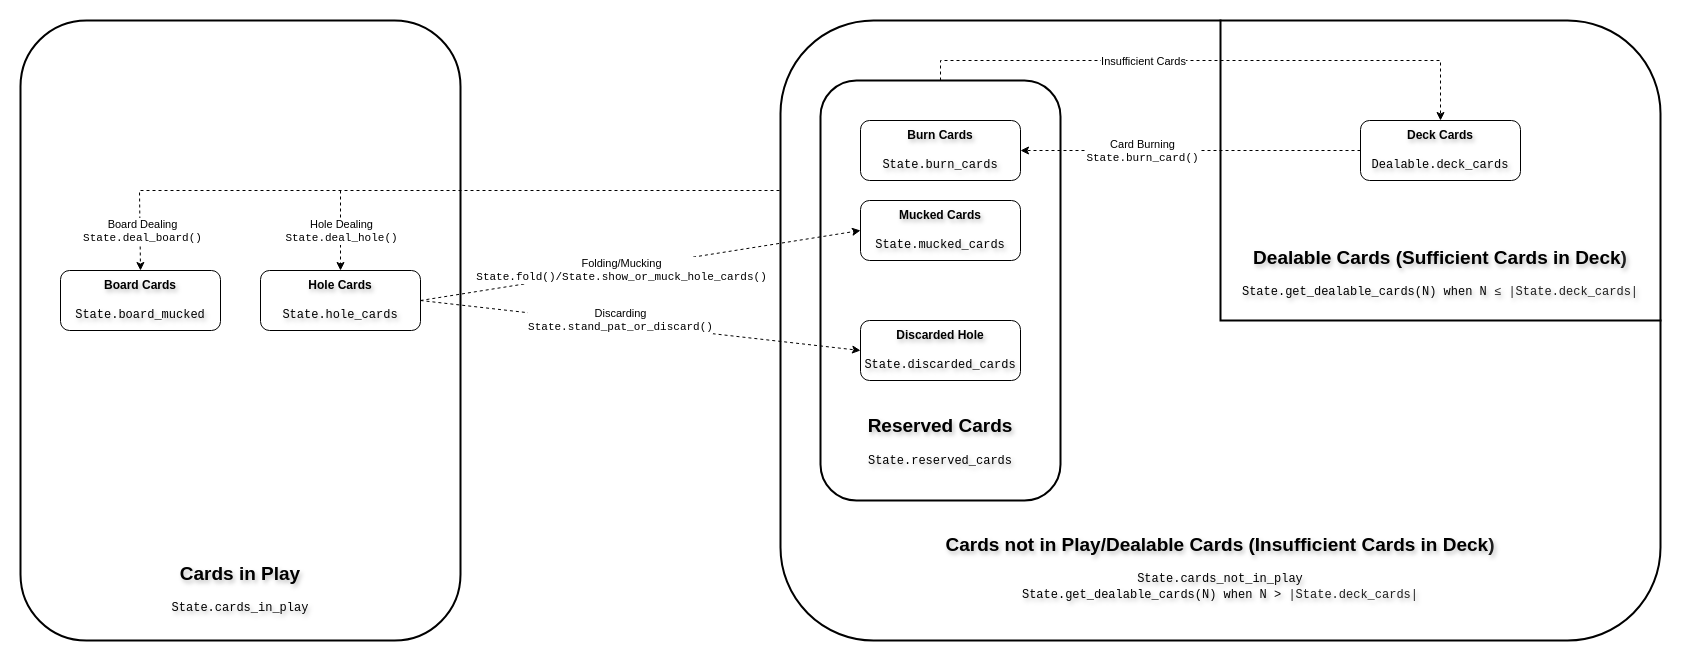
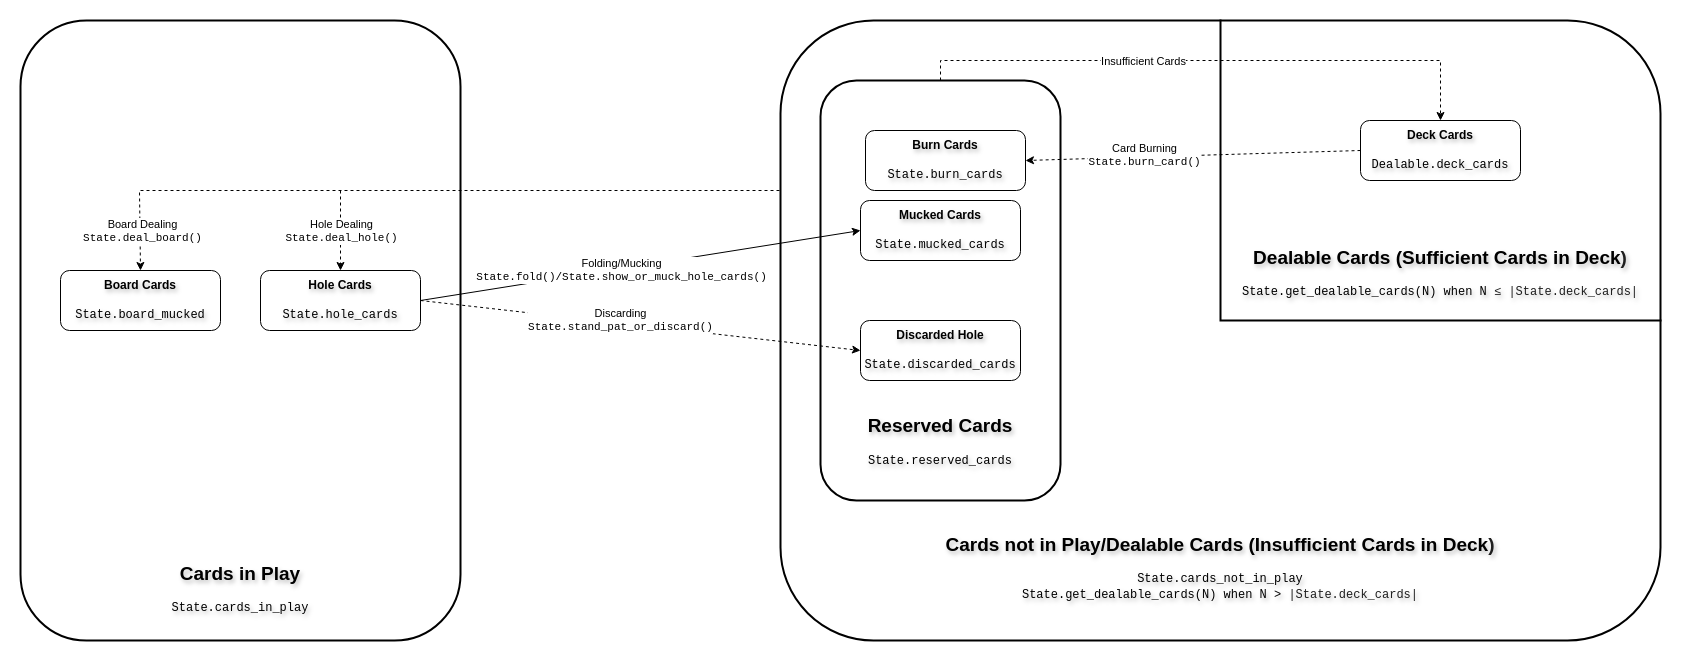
(941, 151) -> (946, 161)
(774, 244) -> (774, 244)
